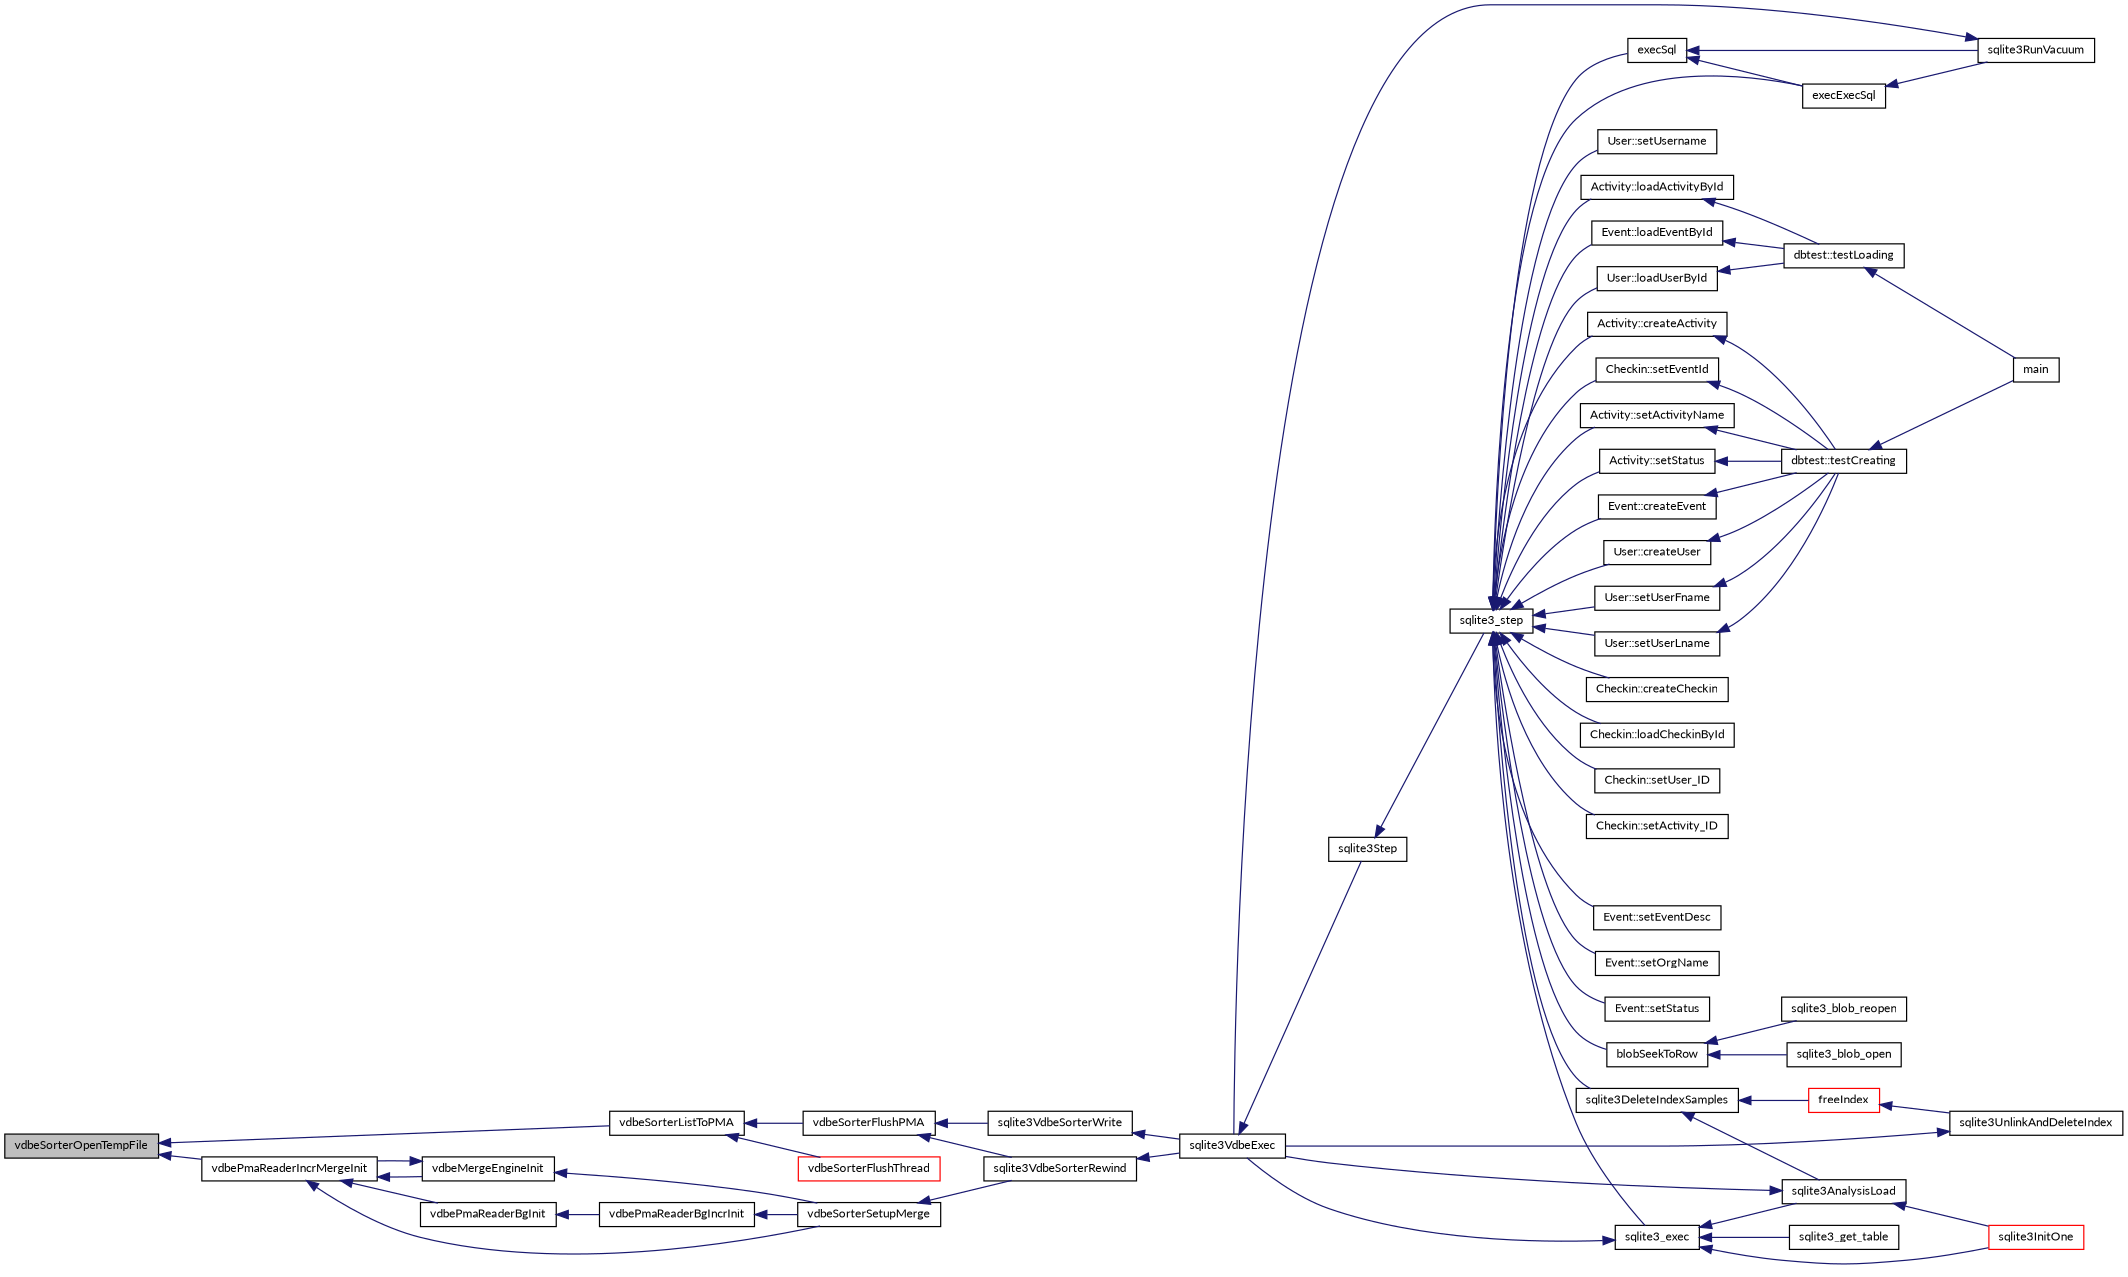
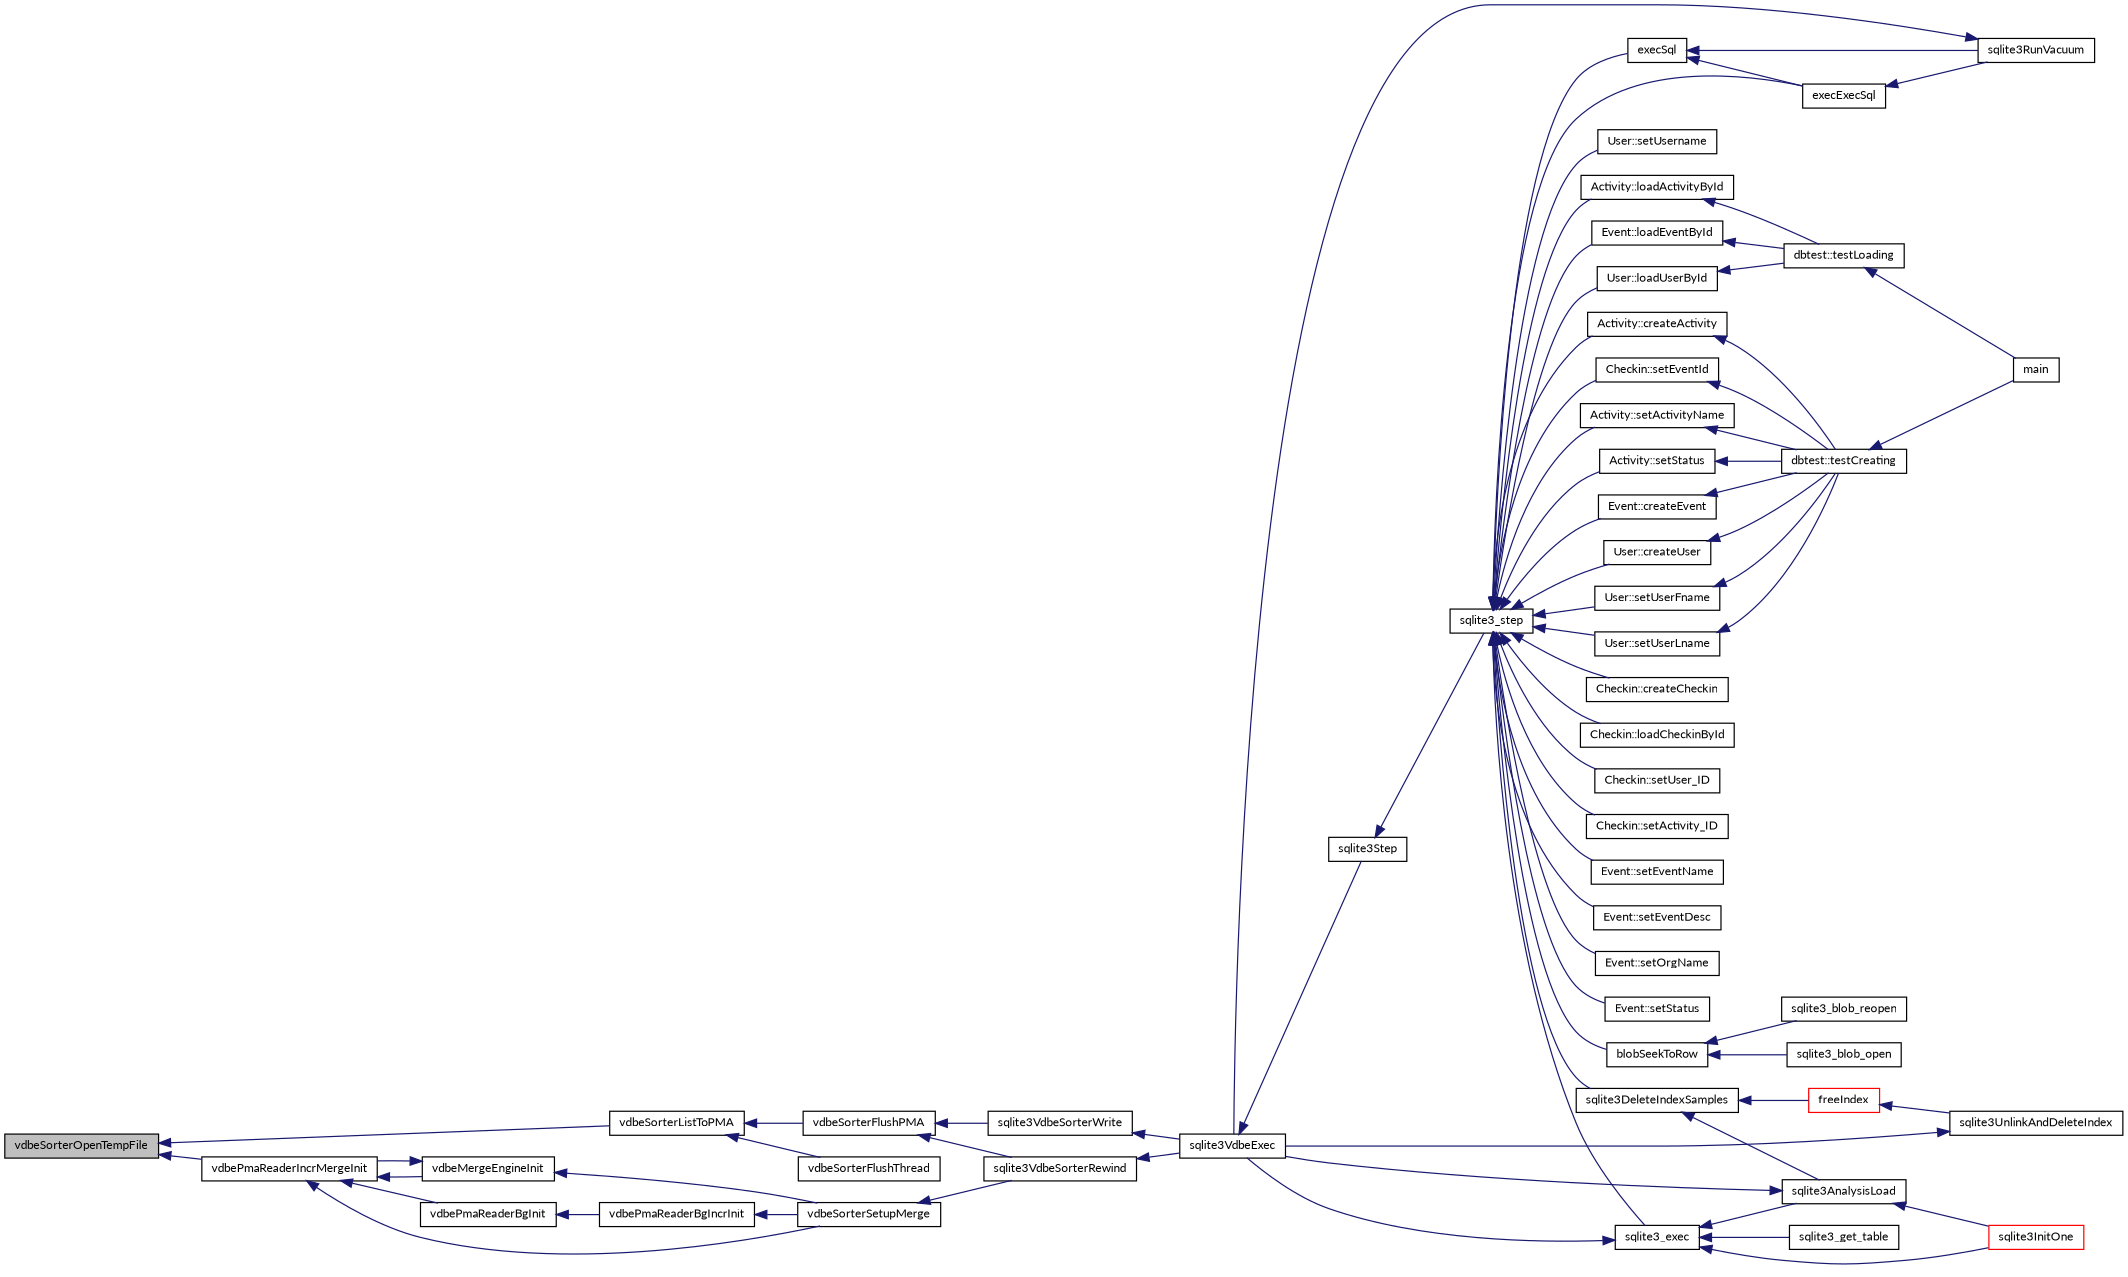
none -> (1657, 872)
(869, 1169) -> (869, 1169)
